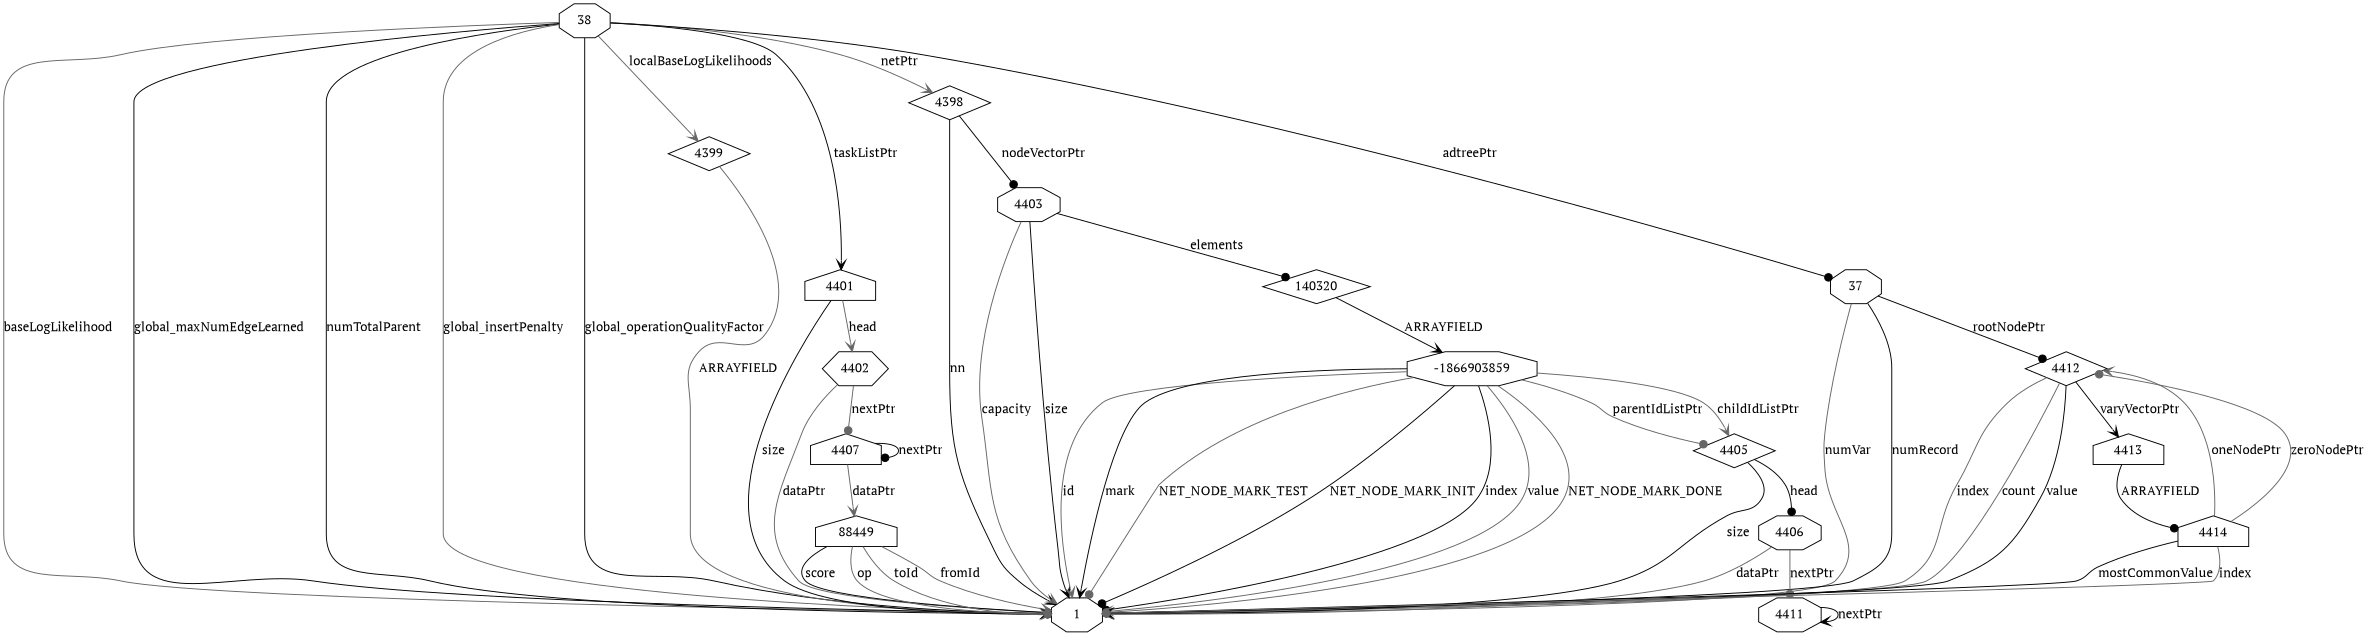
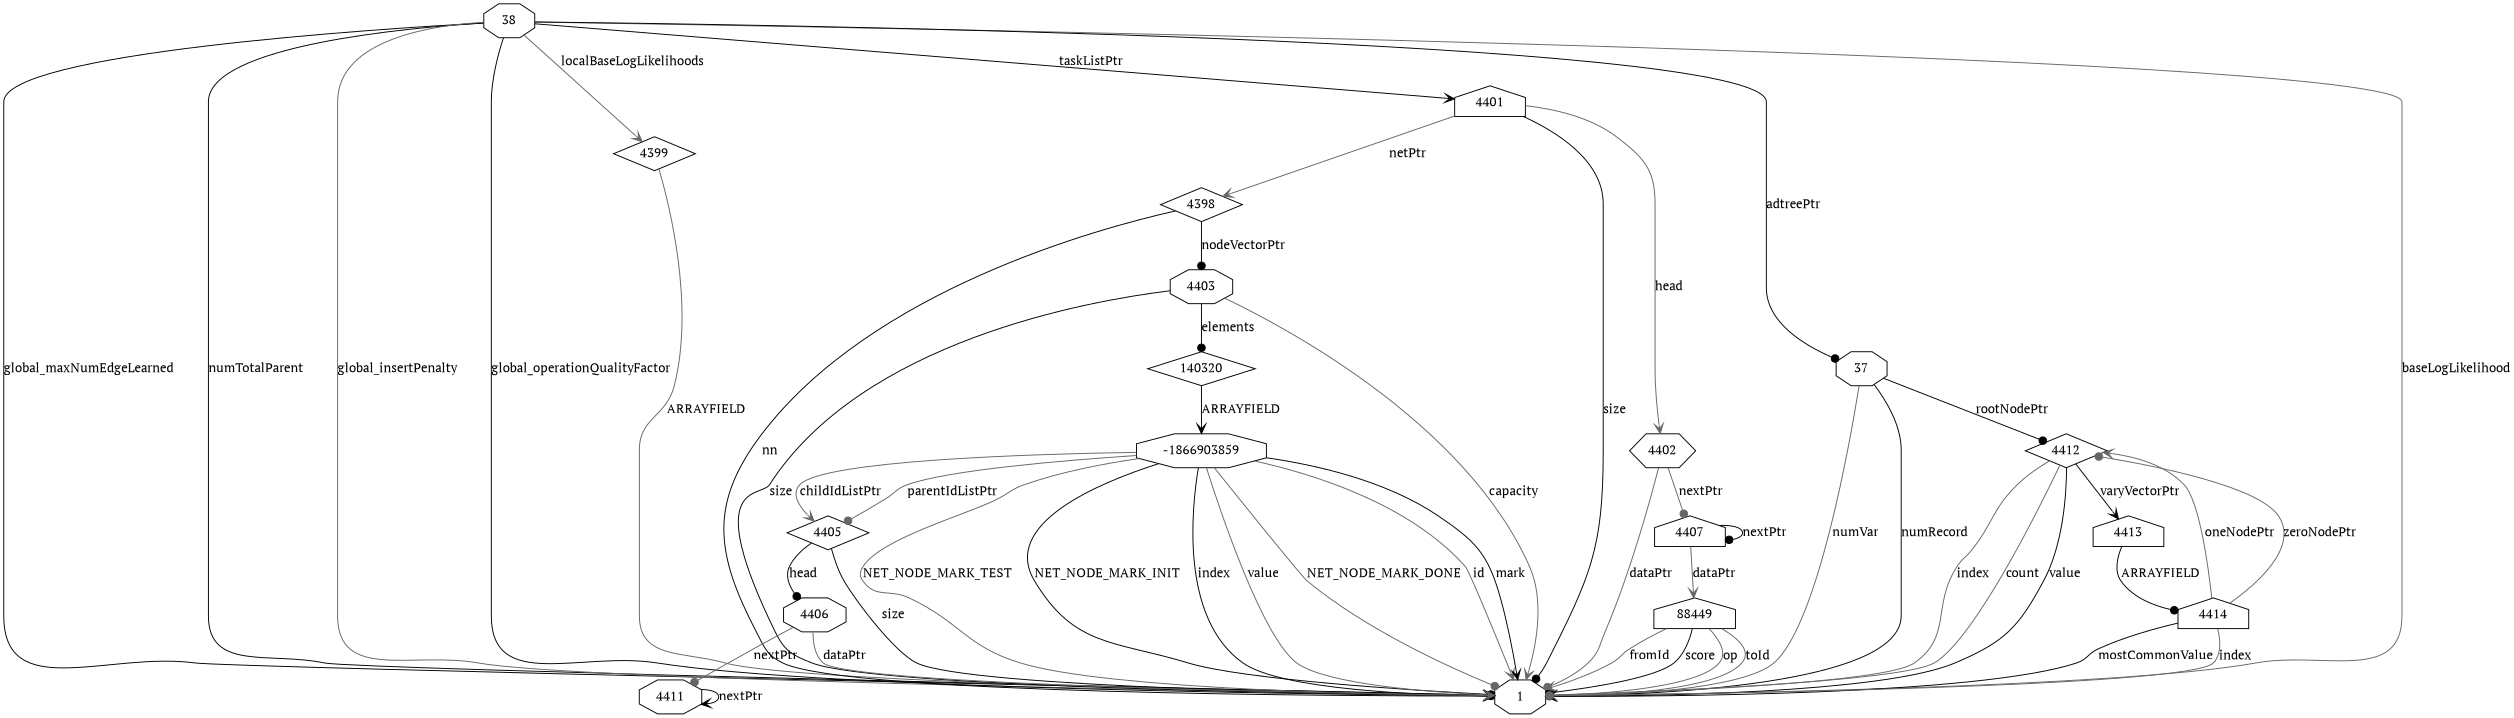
(787, 43) -> (1343, 155)
